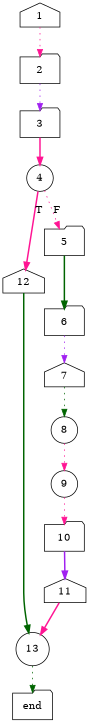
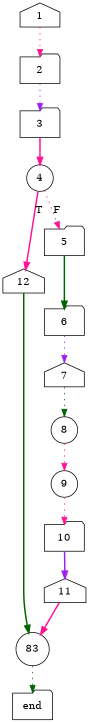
(33, 649) -> (33, 649)
